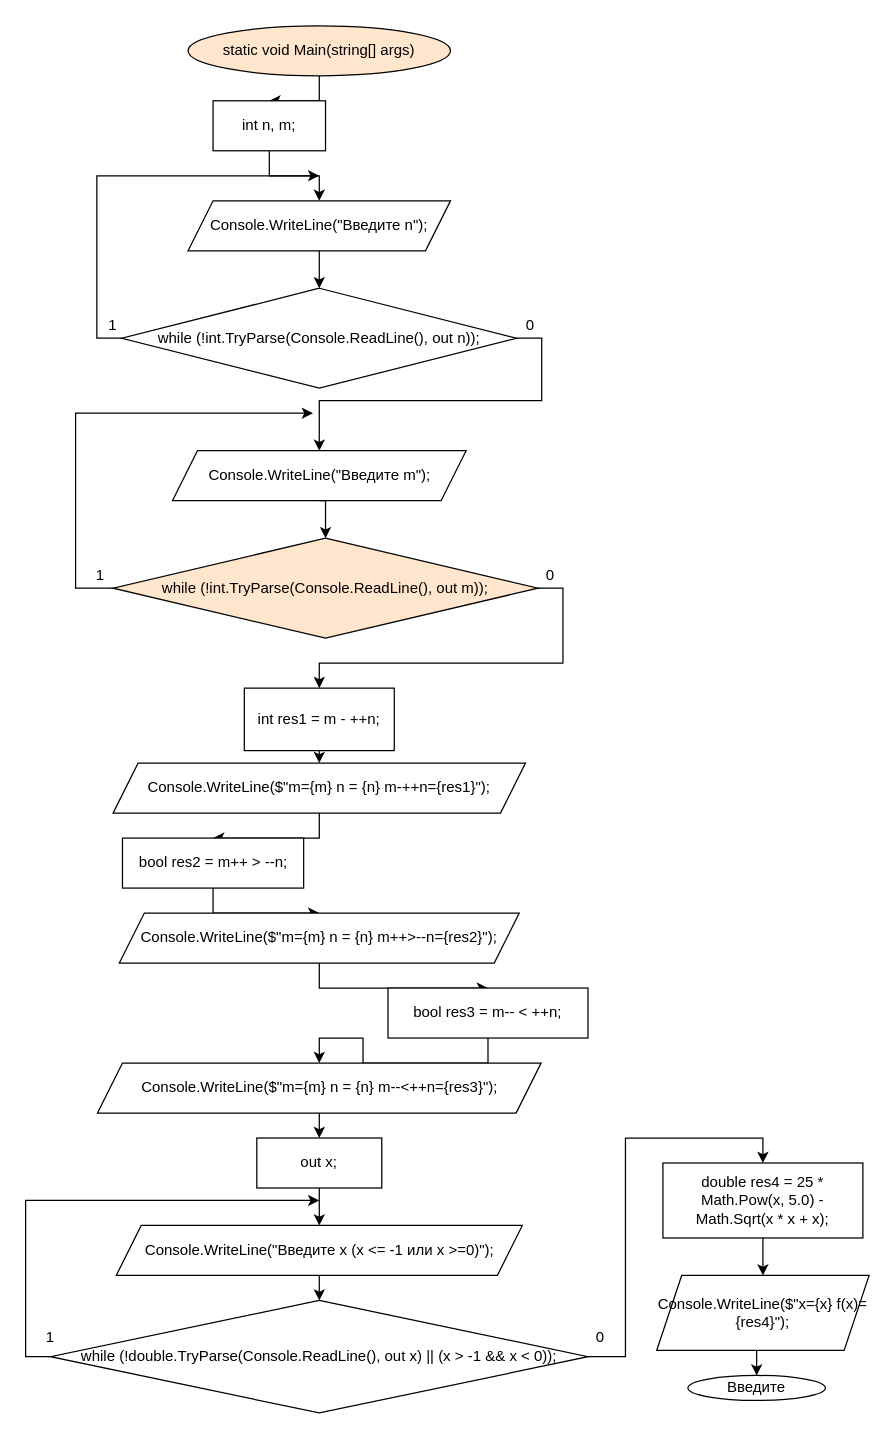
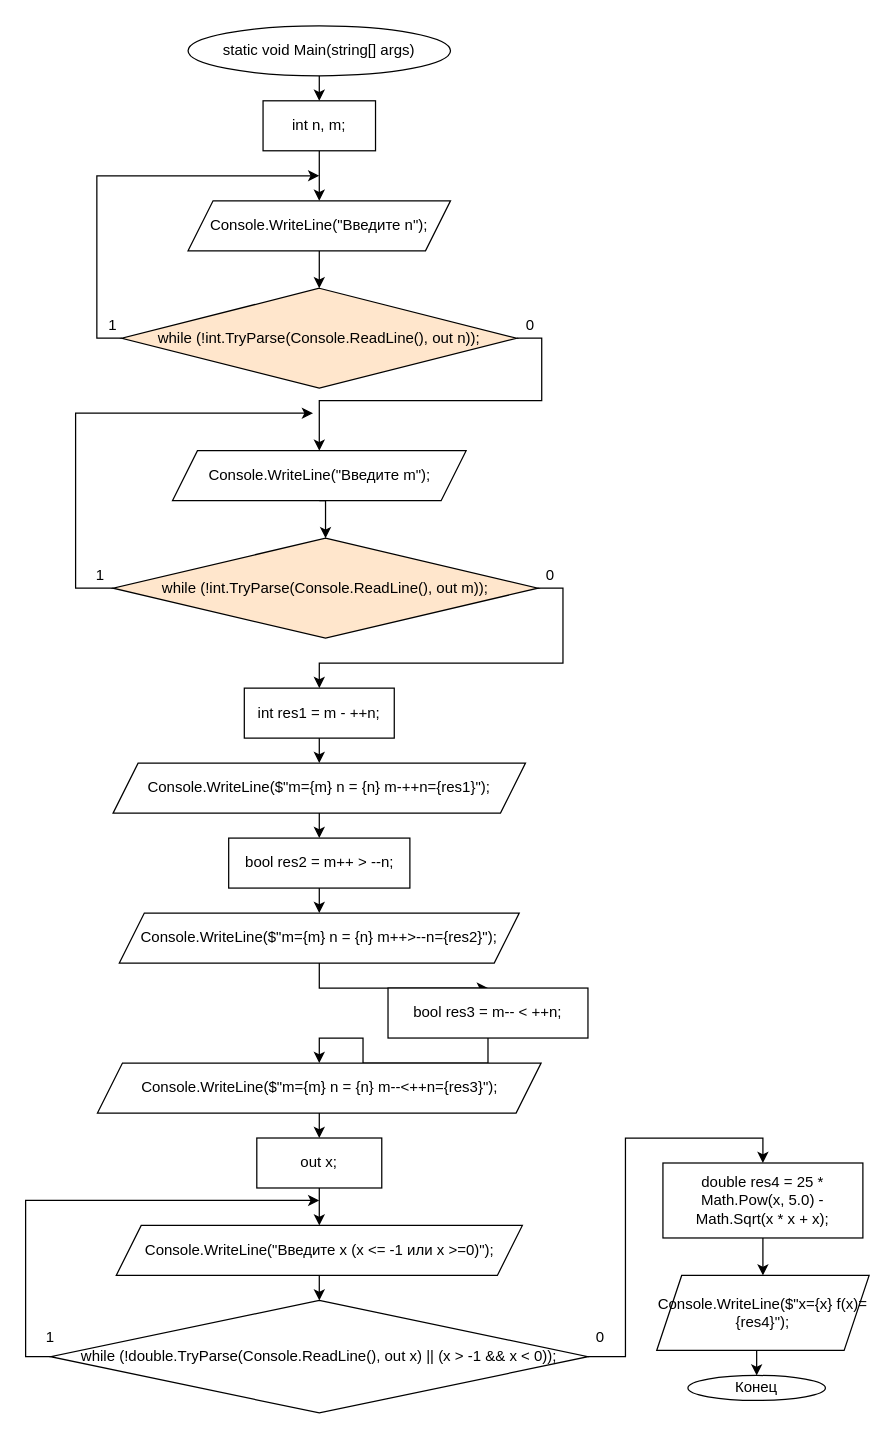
(319, 51) -> (319, 51)
(269, 126) -> (319, 126)
(319, 338) -> (319, 338)
(319, 719) -> (319, 713)
(213, 863) -> (319, 863)
(757, 1388) -> (757, 1388)
